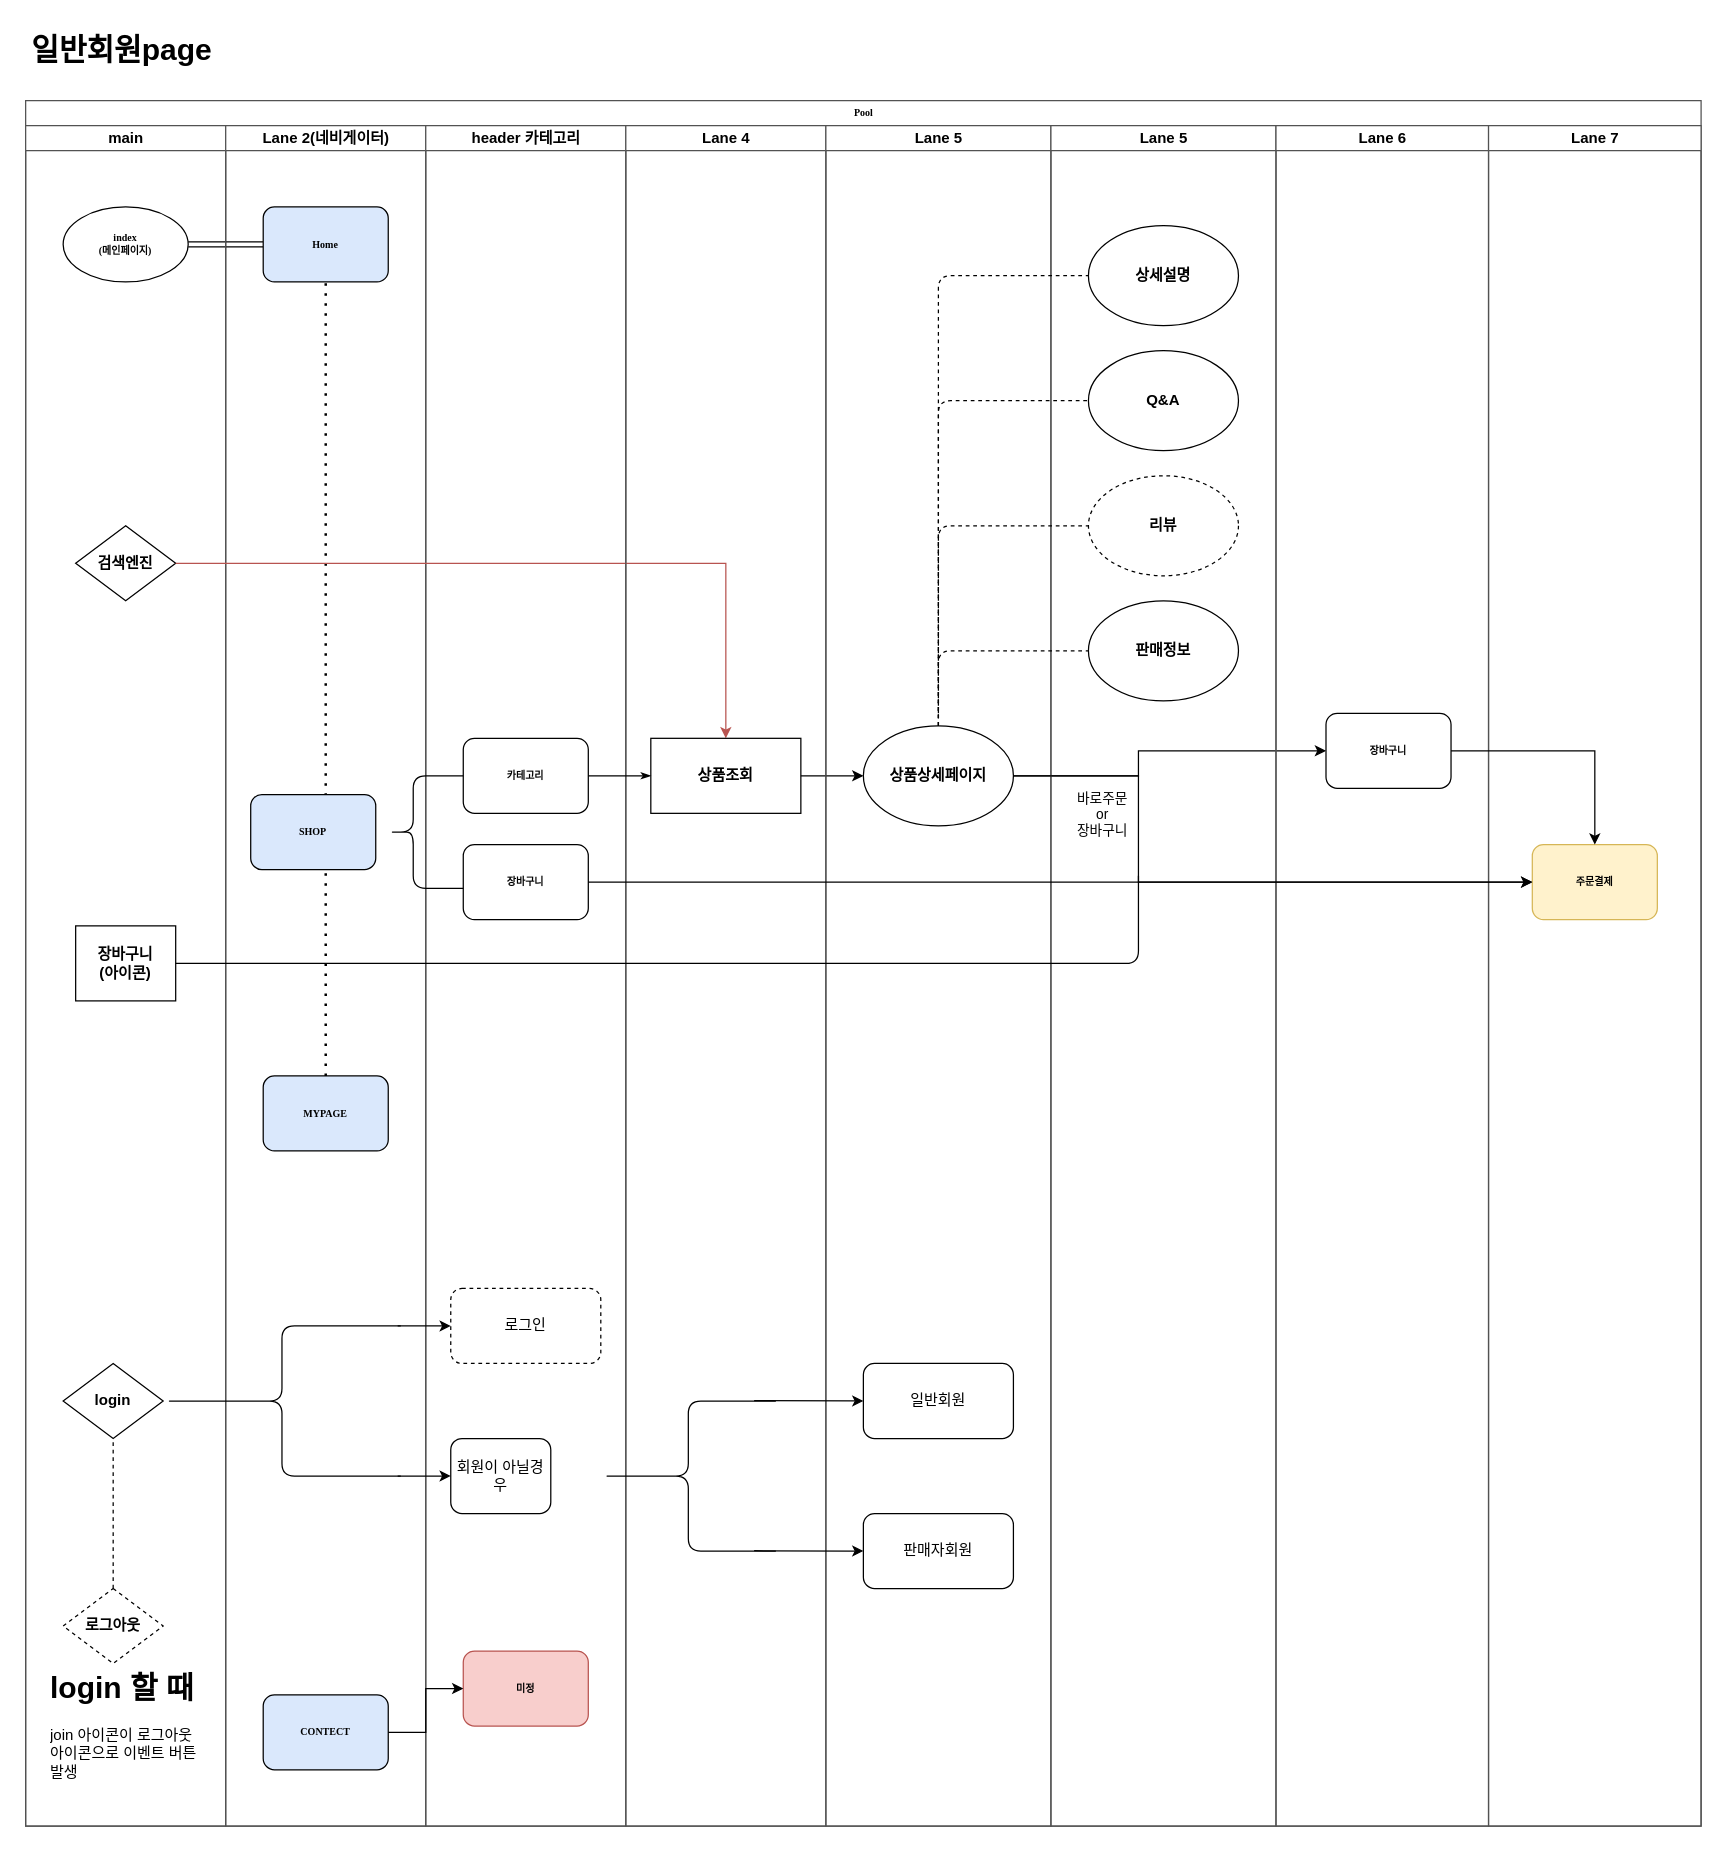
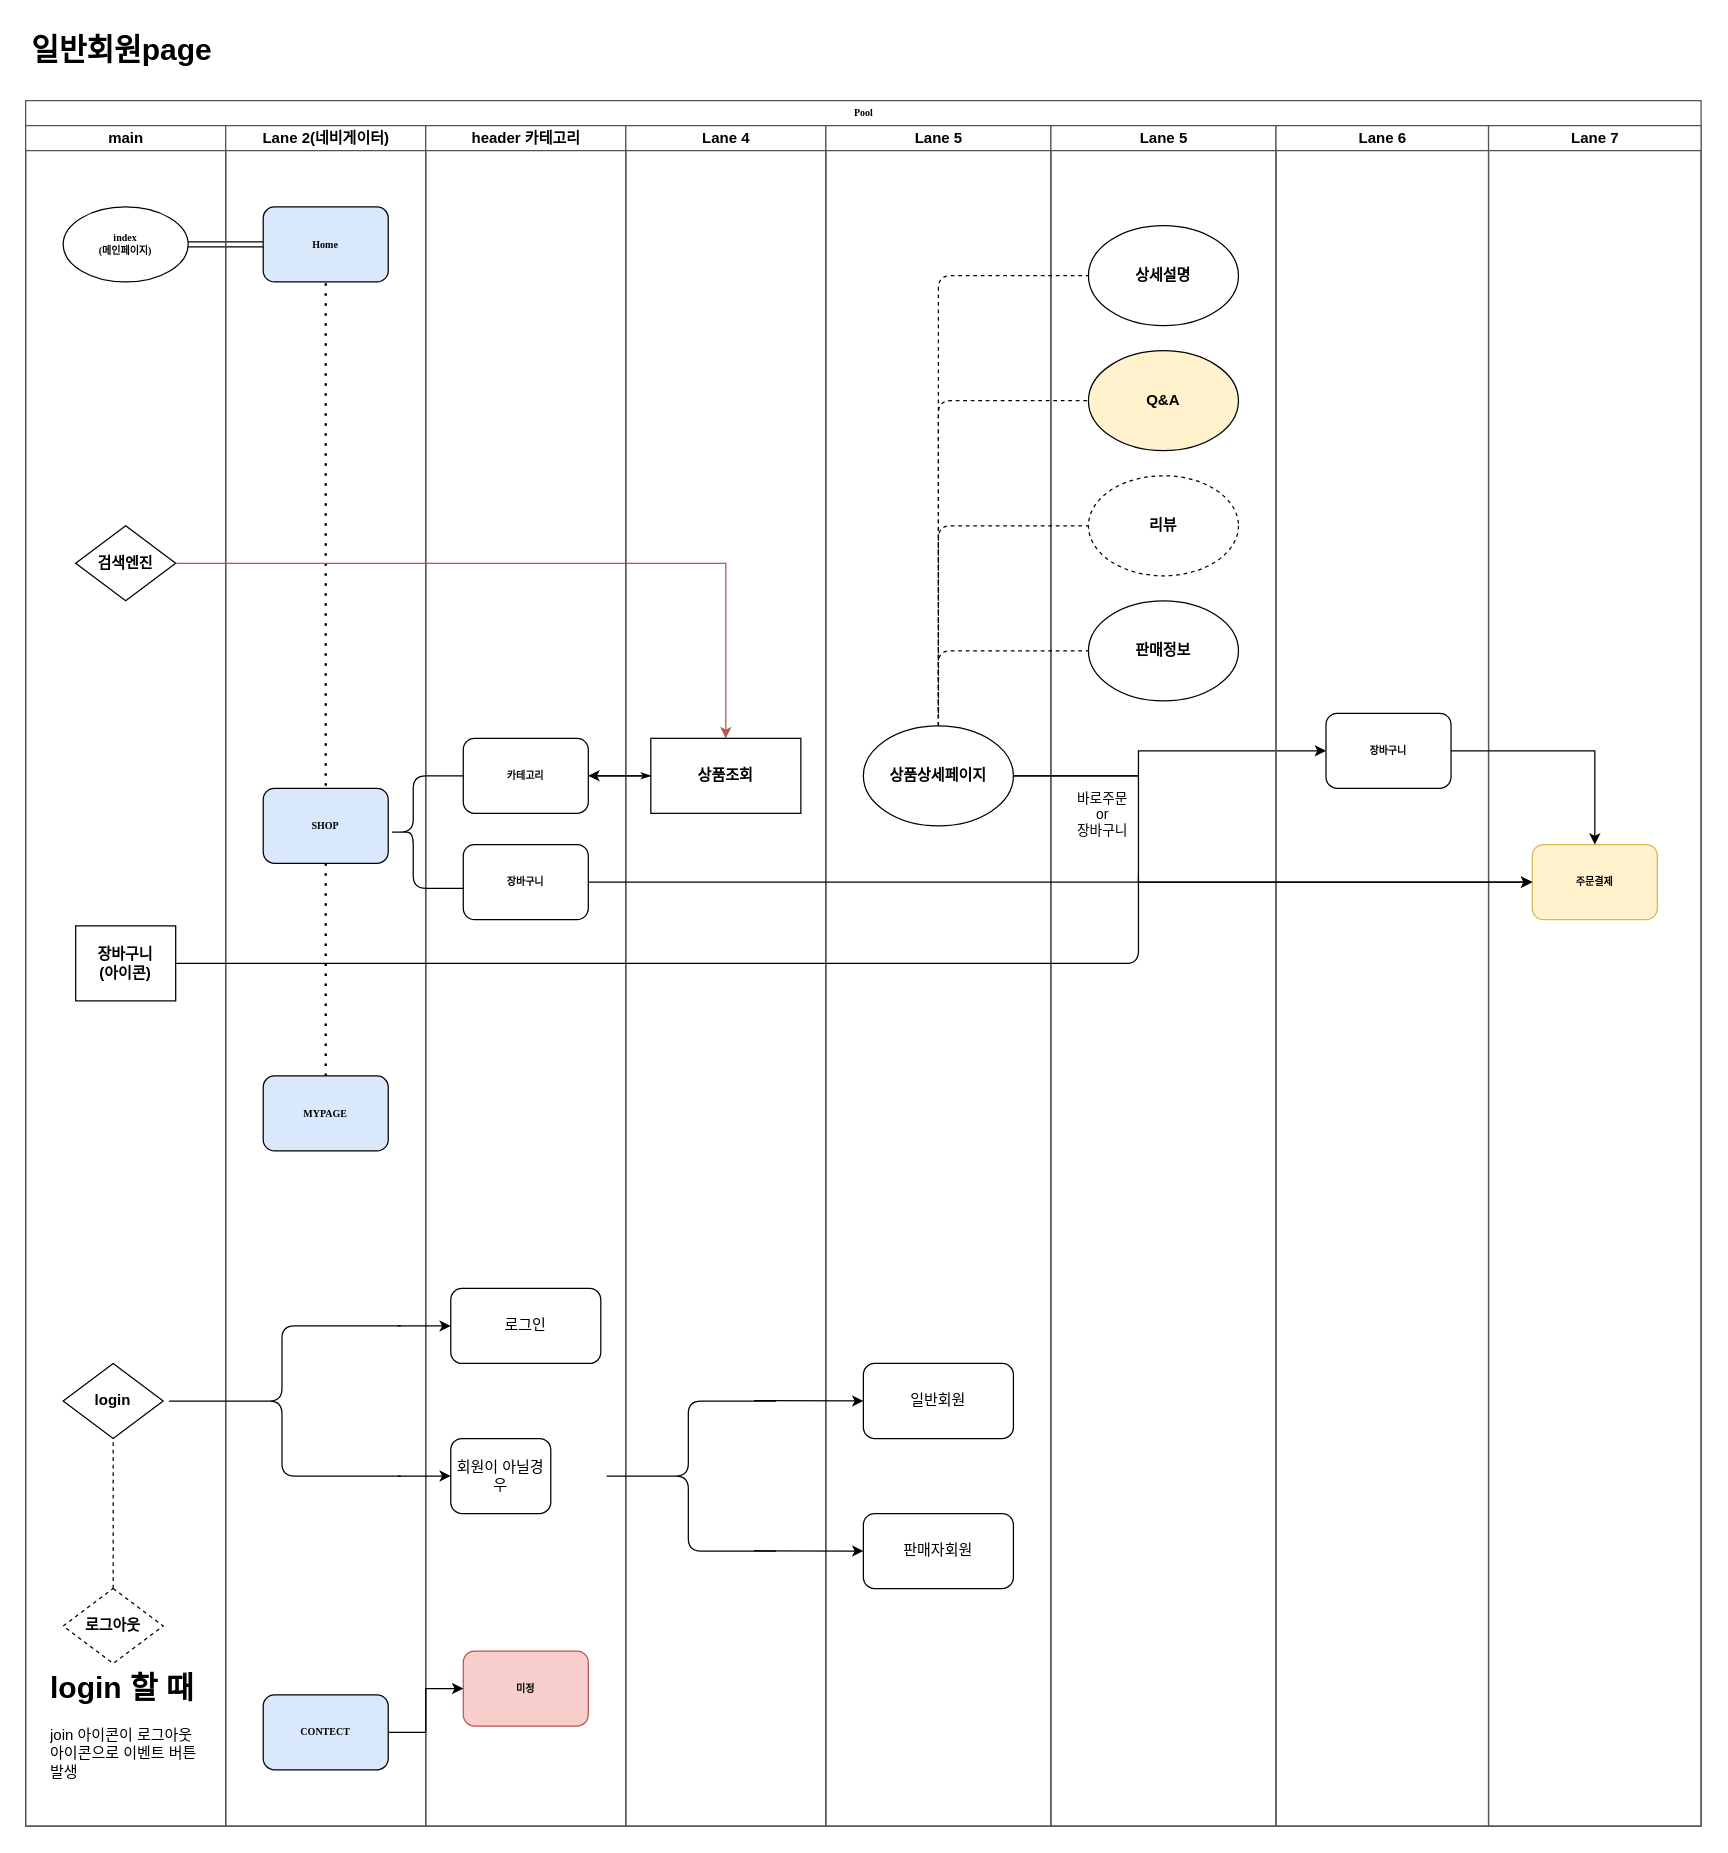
(1163, 401) -> (1163, 401)
(828, 776) -> (648, 776)
(313, 832) -> (326, 826)
(526, 1326) -> (526, 1326)
